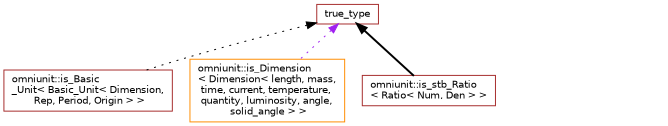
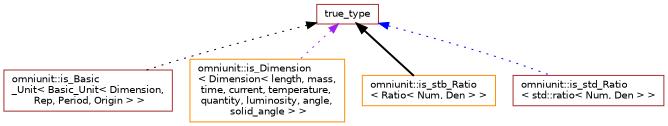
(429, 91) -> (429, 91)
none -> (588, 91)
